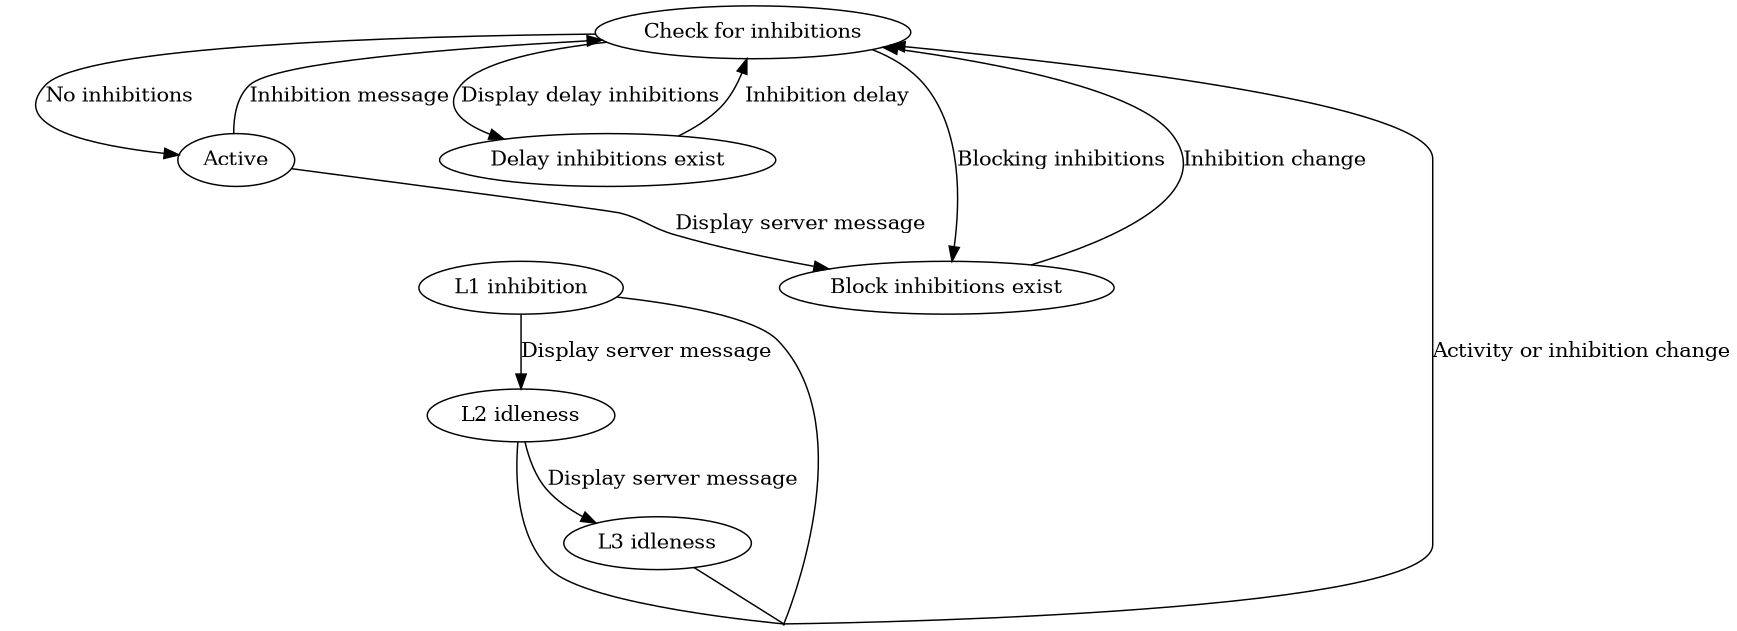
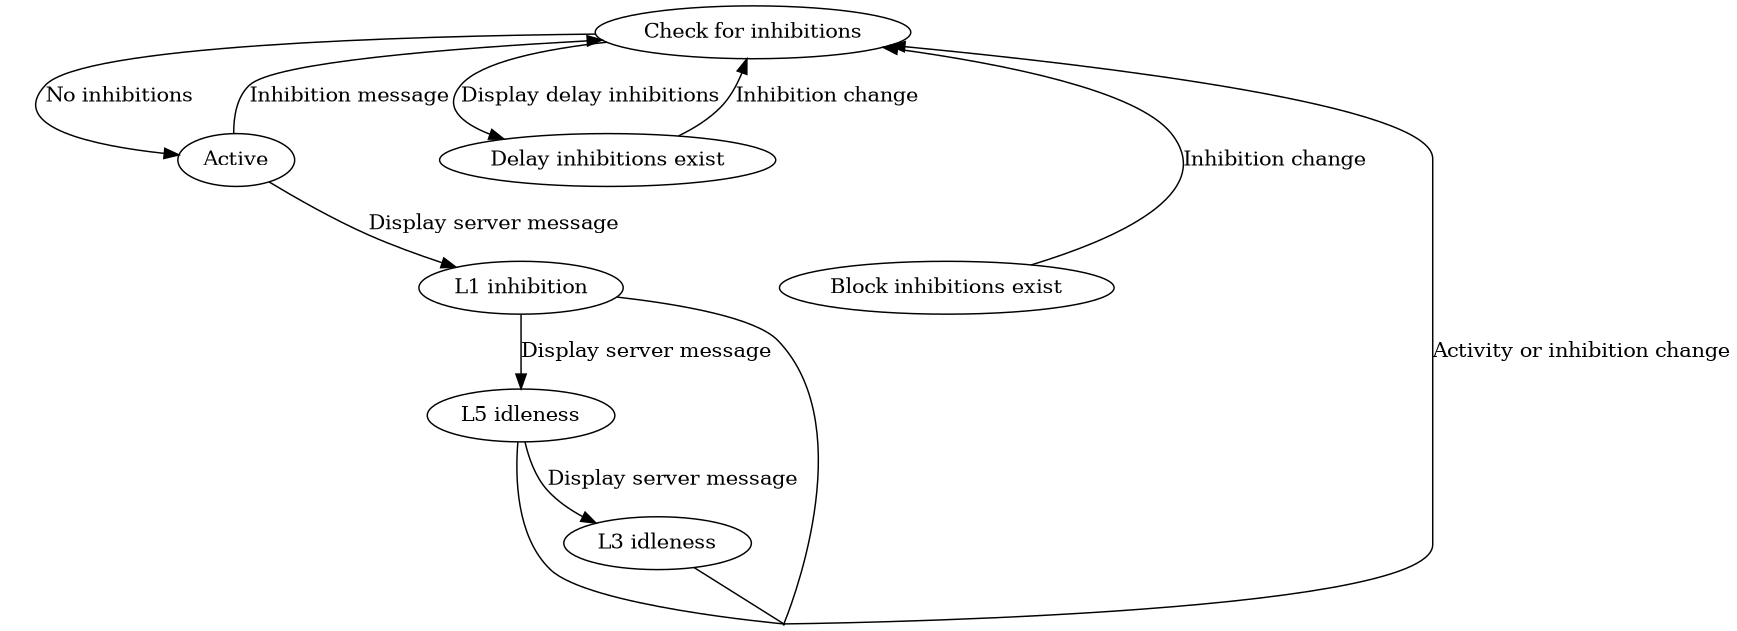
(827, 96) -> (827, 96)
(948, 131) -> none
(556, 204) -> (353, 228)
(521, 415) -> (521, 415)
